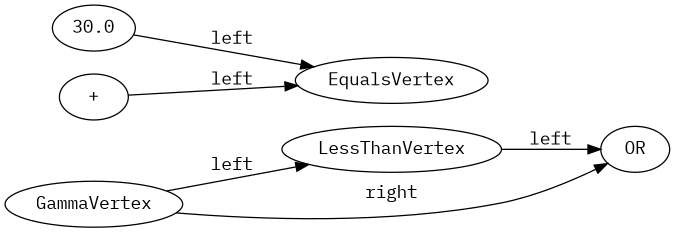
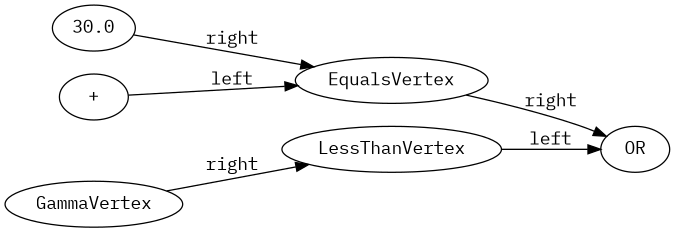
(232, 39) -> (232, 39)
(232, 165) -> (232, 165)
(389, 216) -> (531, 111)
